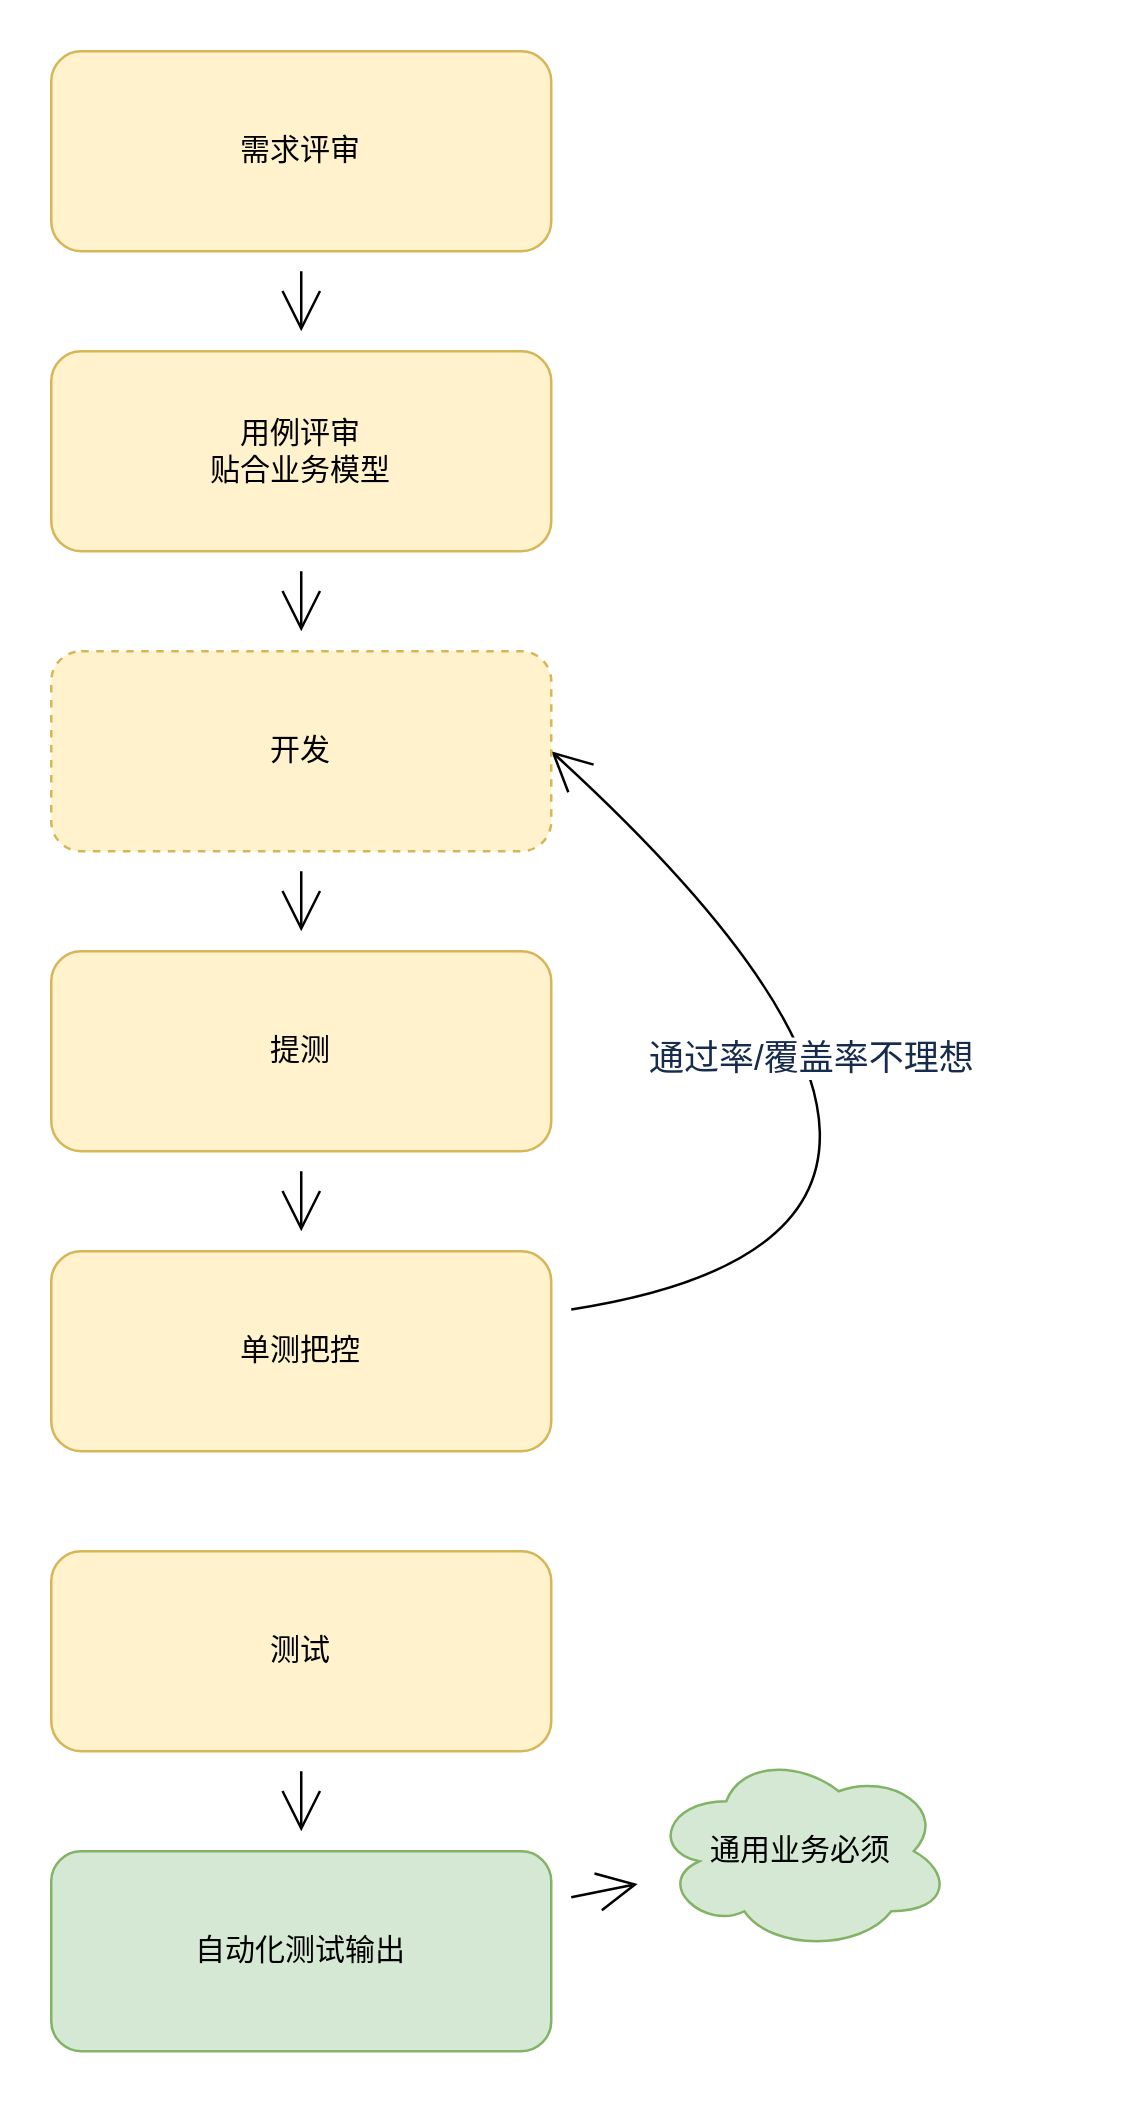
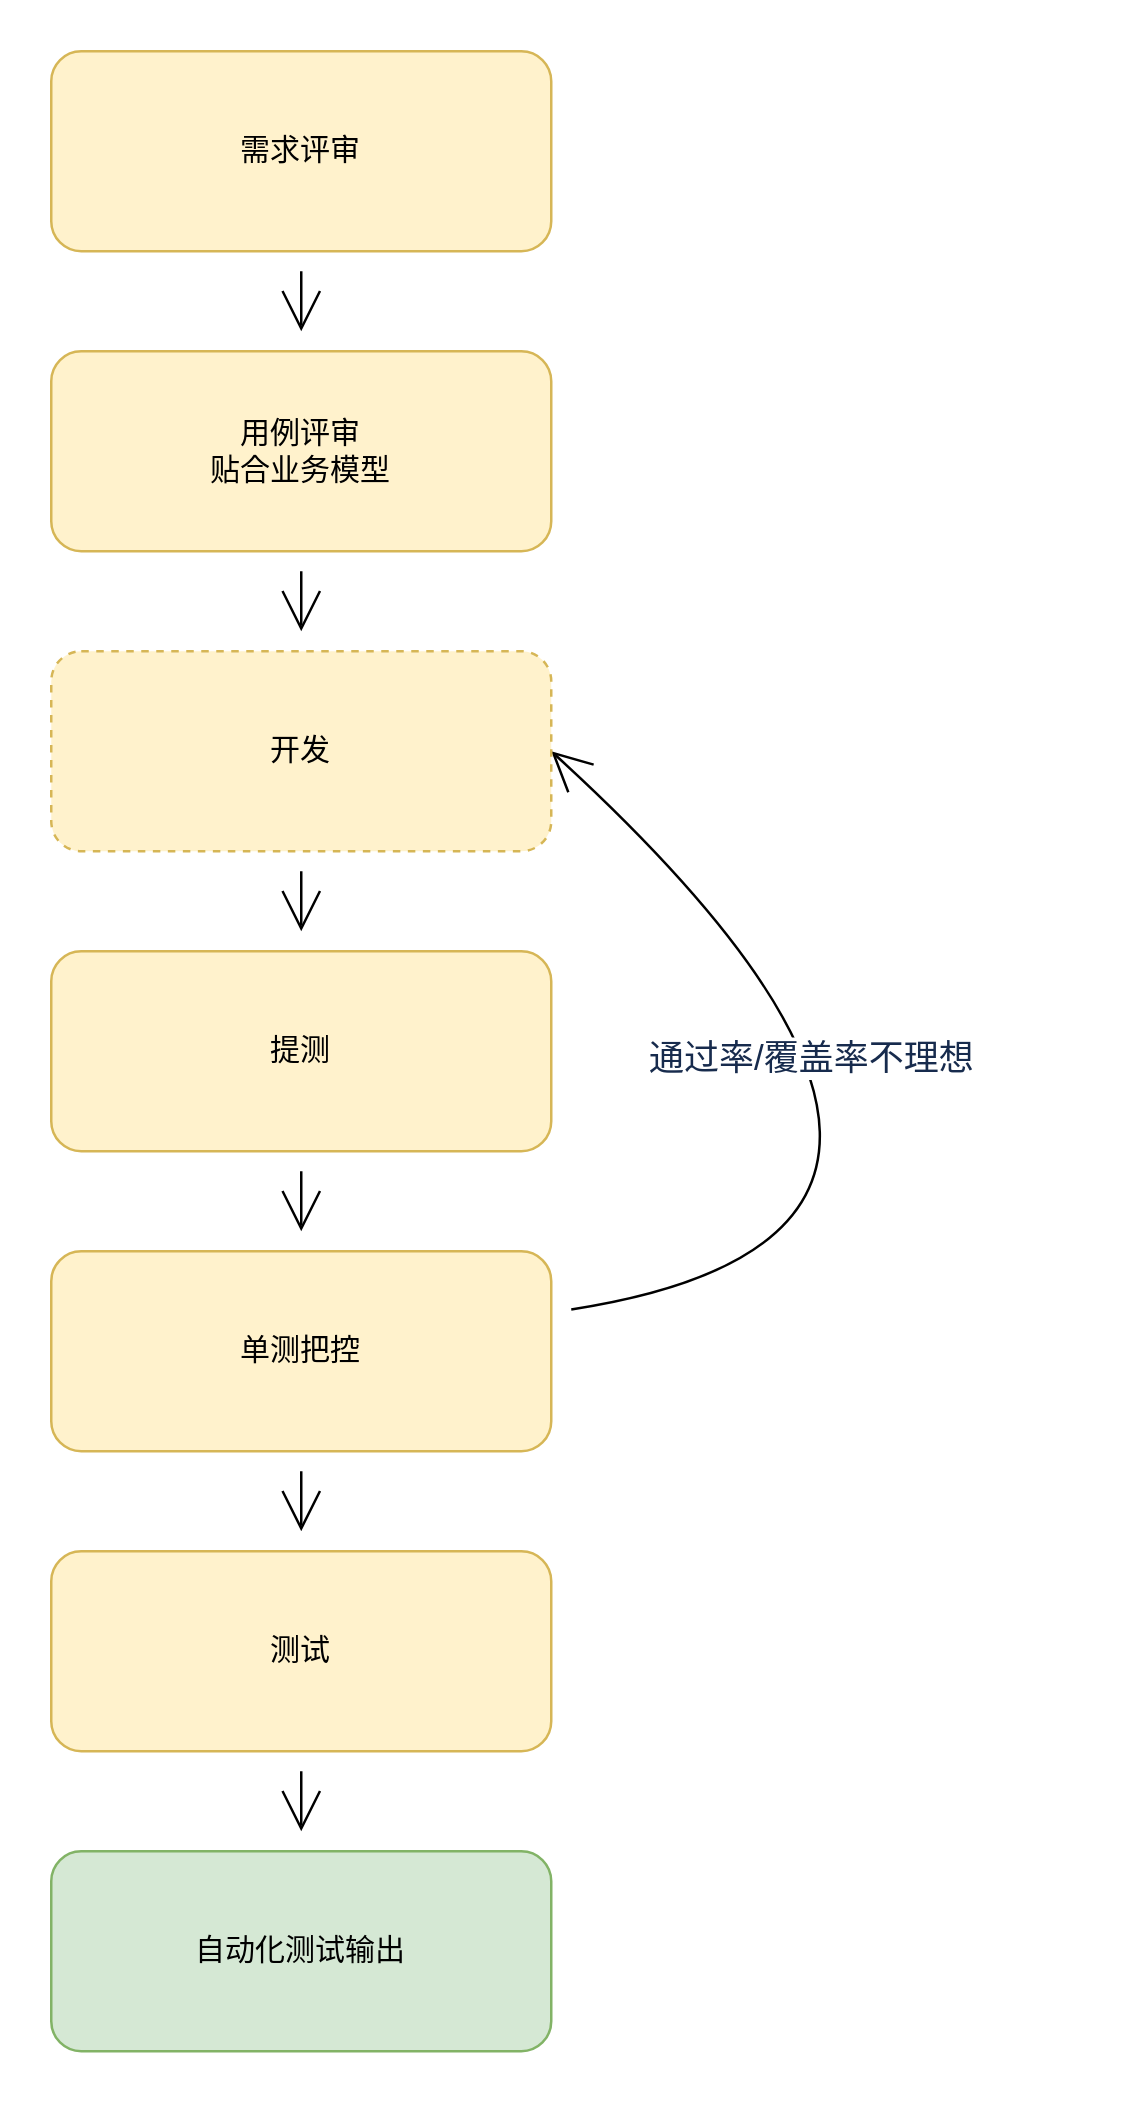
none -> (301, 1500)
(801, 1851) -> none
(602, 1891) -> none
